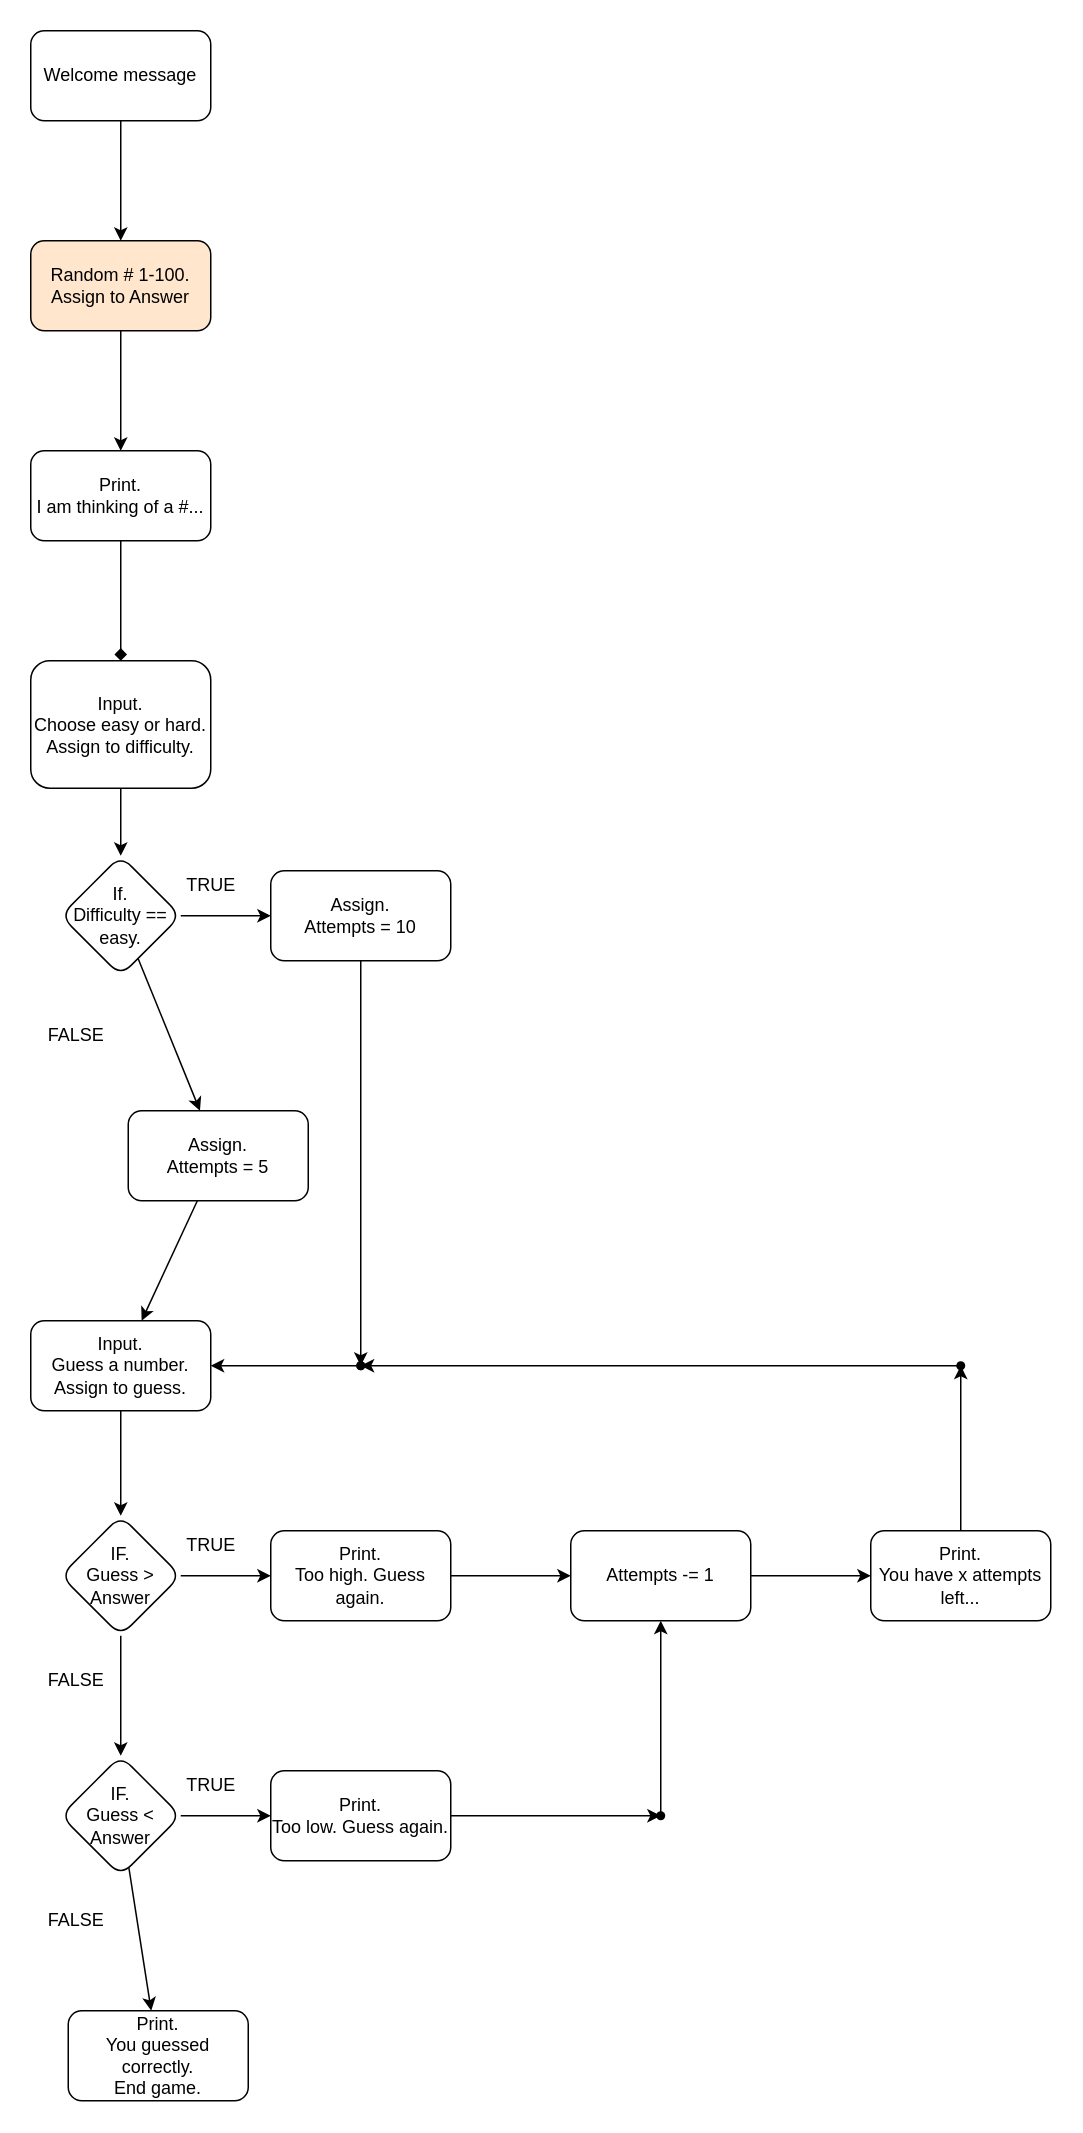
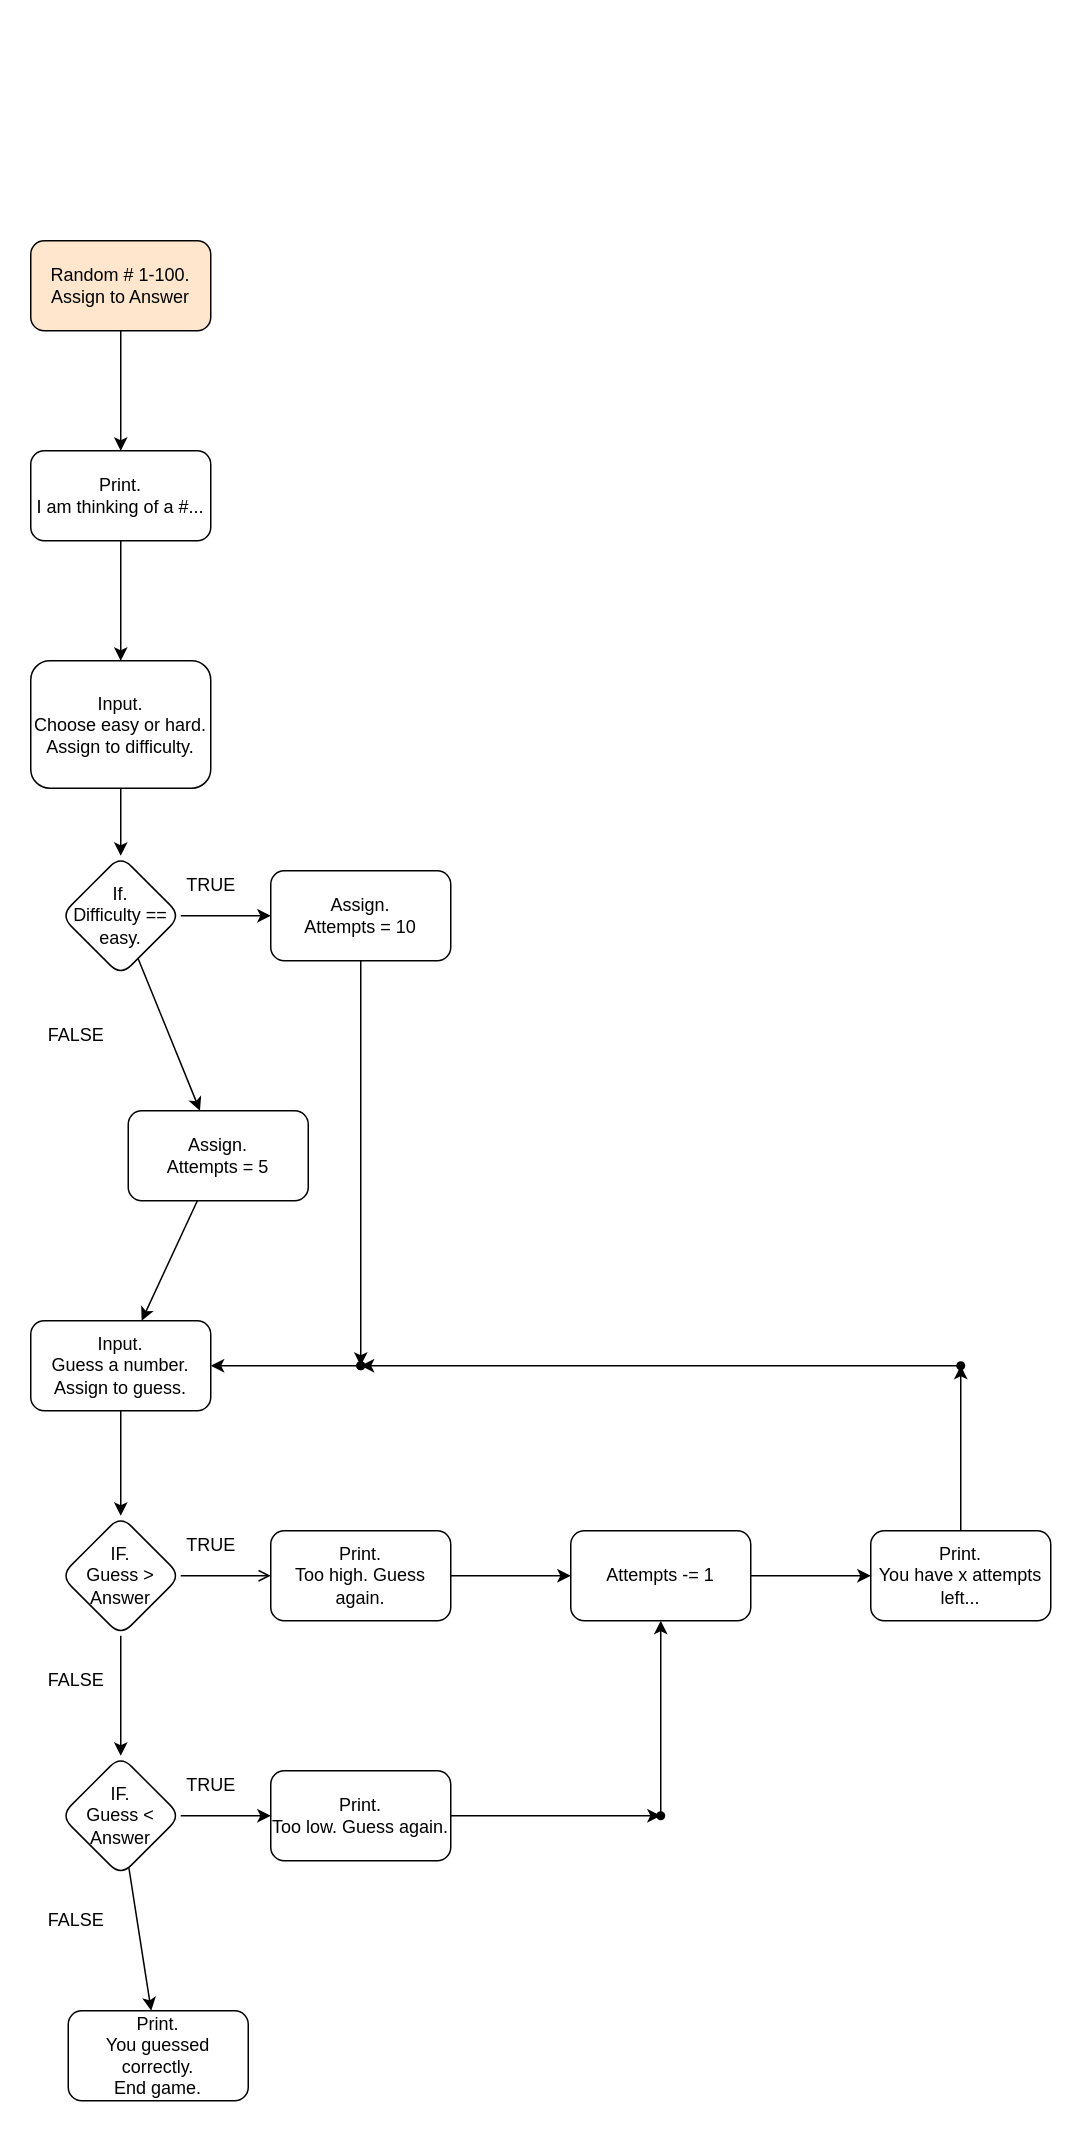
(121, 76) -> none
(121, 176) -> none
(121, 648) -> (121, 649)
(259, 1576) -> (261, 1576)
